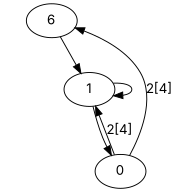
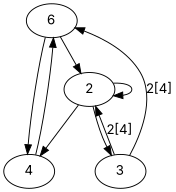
(89, 89) -> (89, 89)
none -> (29, 171)
(121, 171) -> (121, 171)
